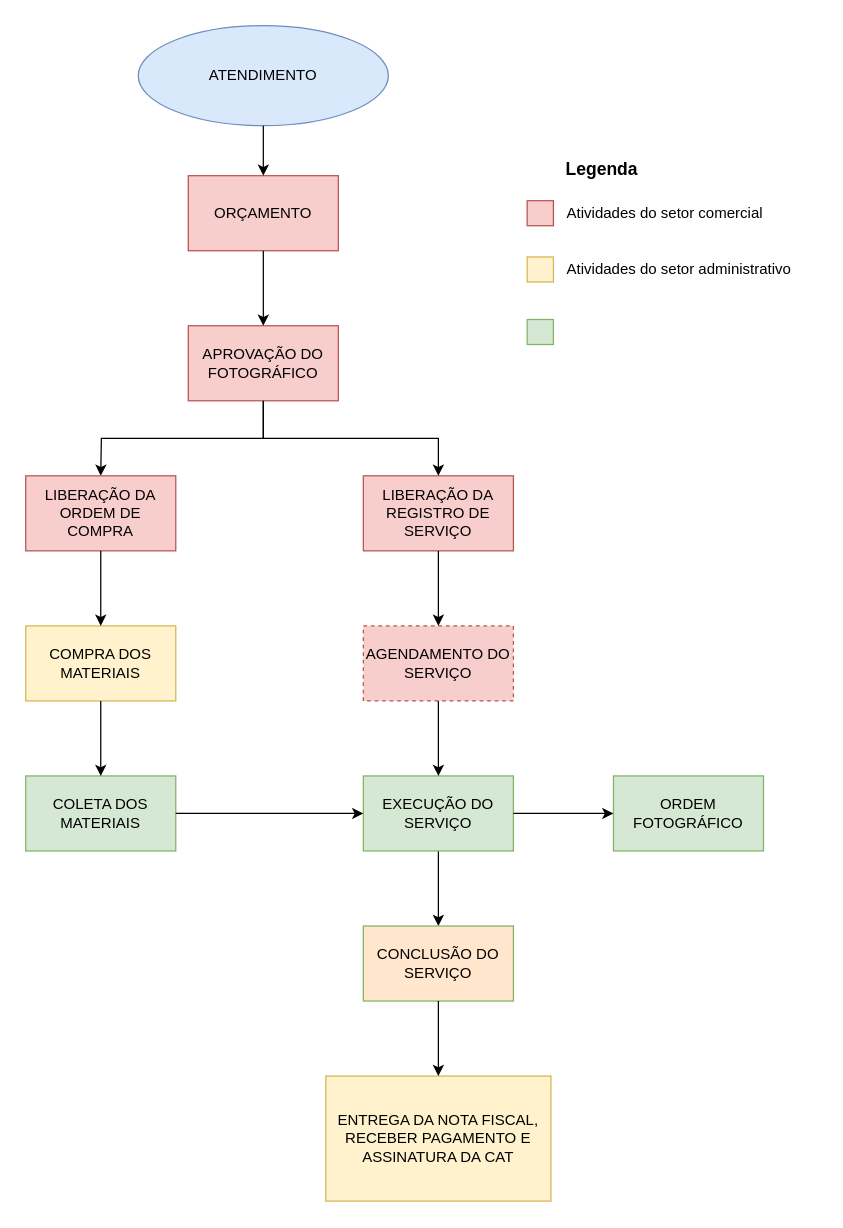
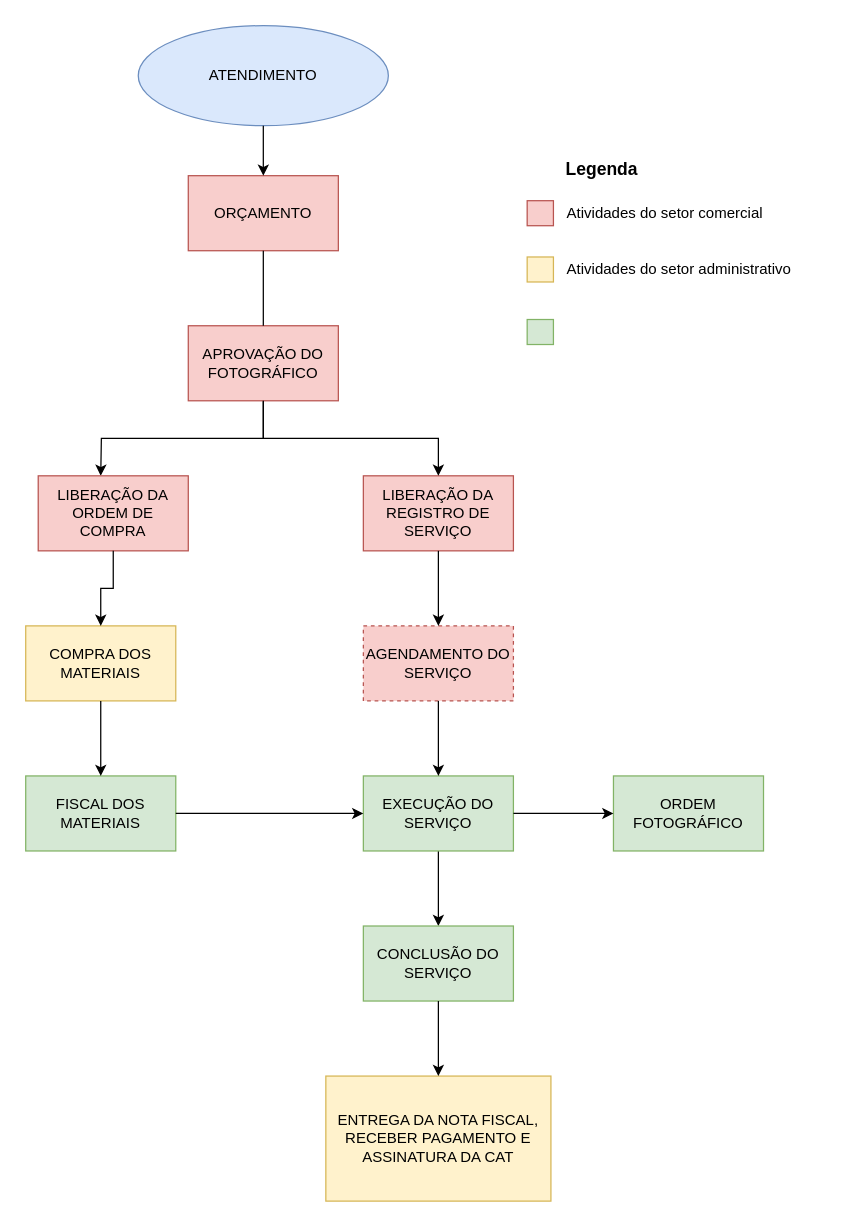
(263, 316) -> (263, 319)
(101, 513) -> (113, 513)
(101, 813) -> (101, 813)
(438, 963) -> (438, 963)
